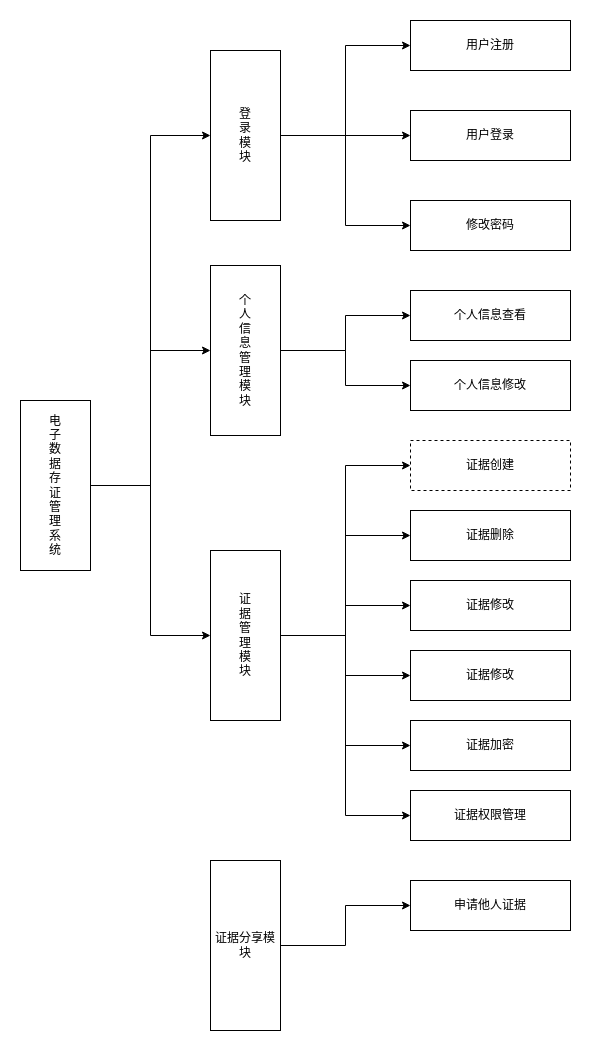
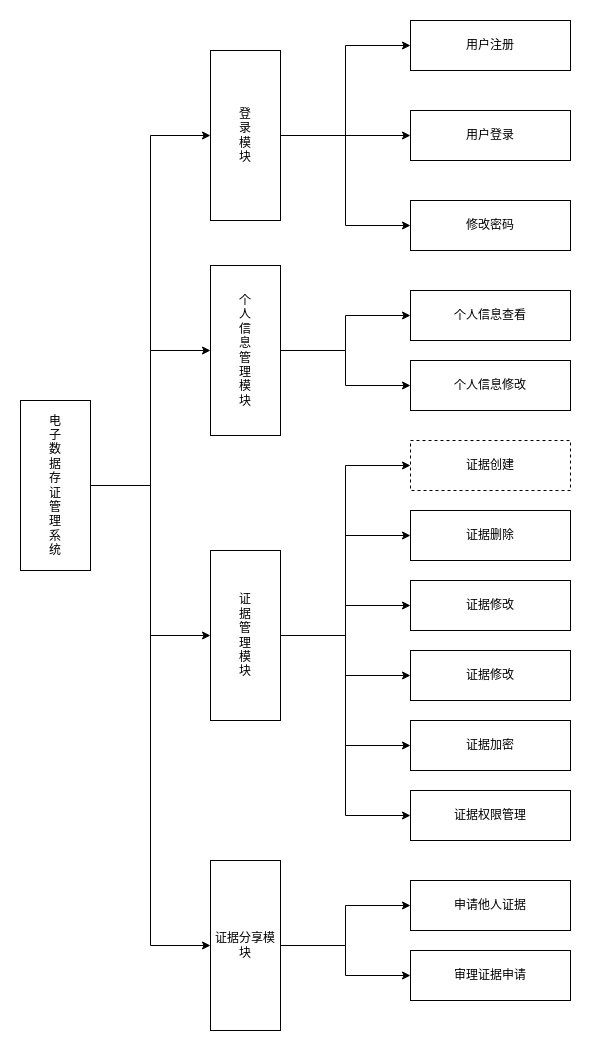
none -> (151, 818)
none -> (360, 976)
none -> (491, 976)
